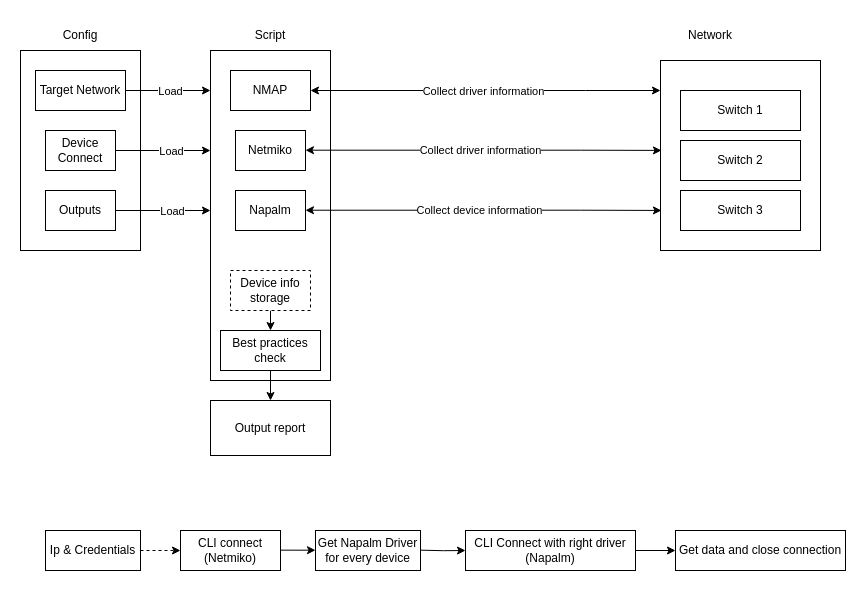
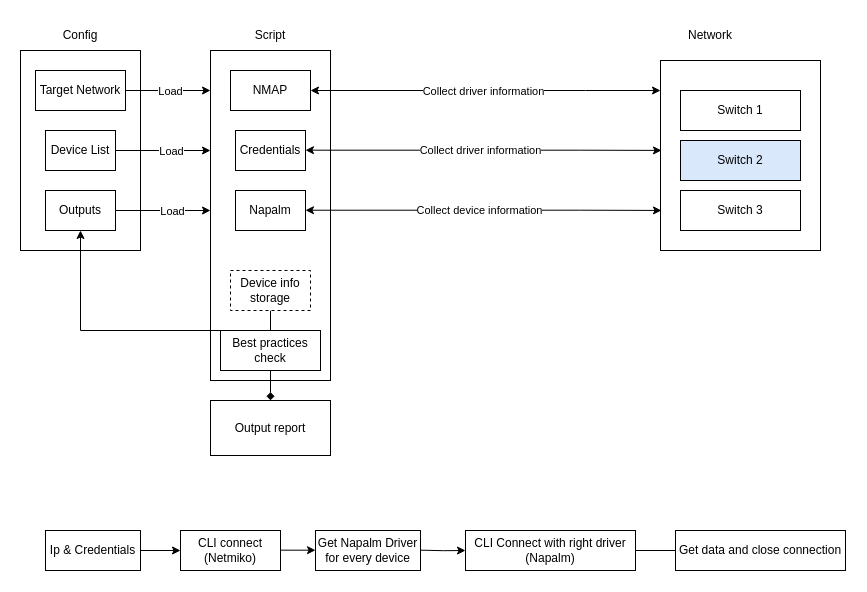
(81, 151) -> (81, 151)
(271, 151) -> (271, 151)
(741, 161) -> (741, 161)
(271, 322) -> (105, 331)
(271, 392) -> (271, 392)
(157, 551) -> (157, 551)
(667, 551) -> (670, 551)
